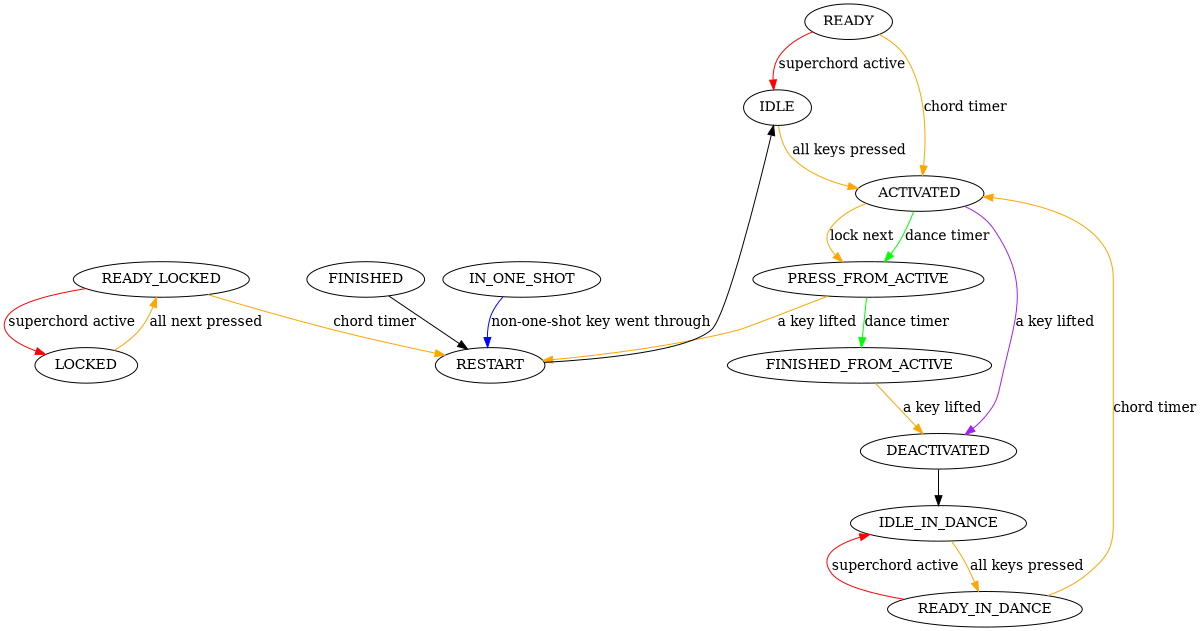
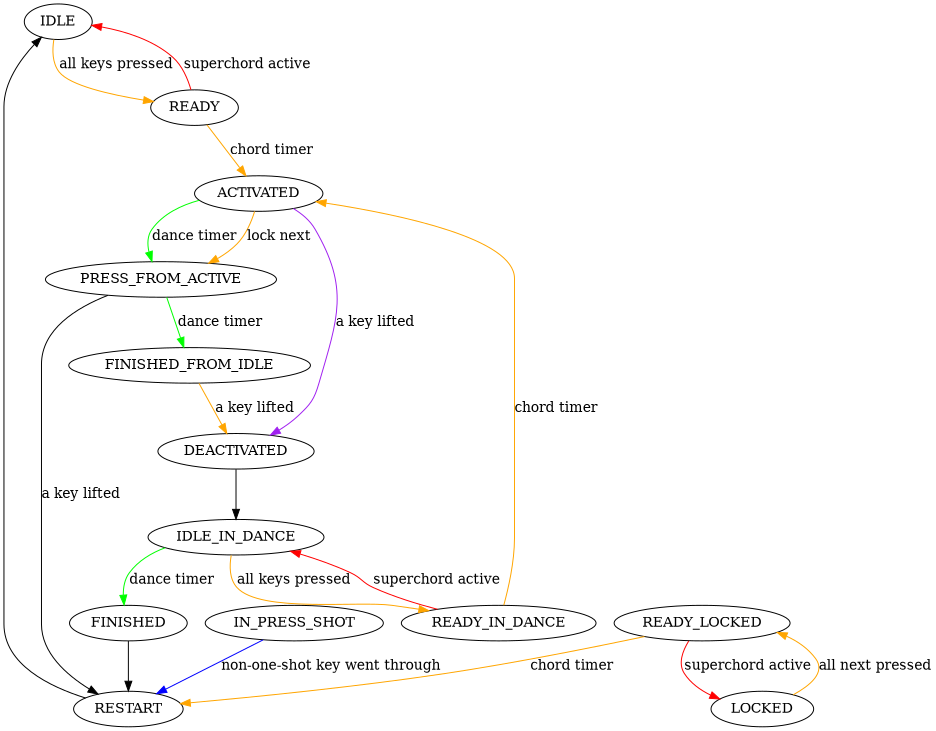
(803, 167) -> (83, 86)
(522, 279) -> (294, 623)
(714, 336) -> (41, 485)
(860, 365) -> (190, 365)
none -> (136, 565)
